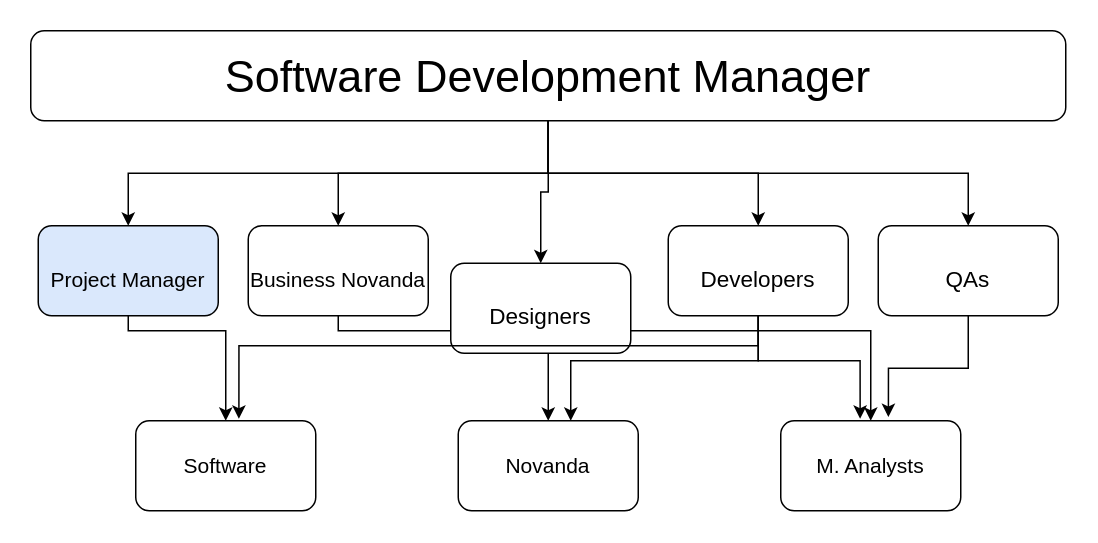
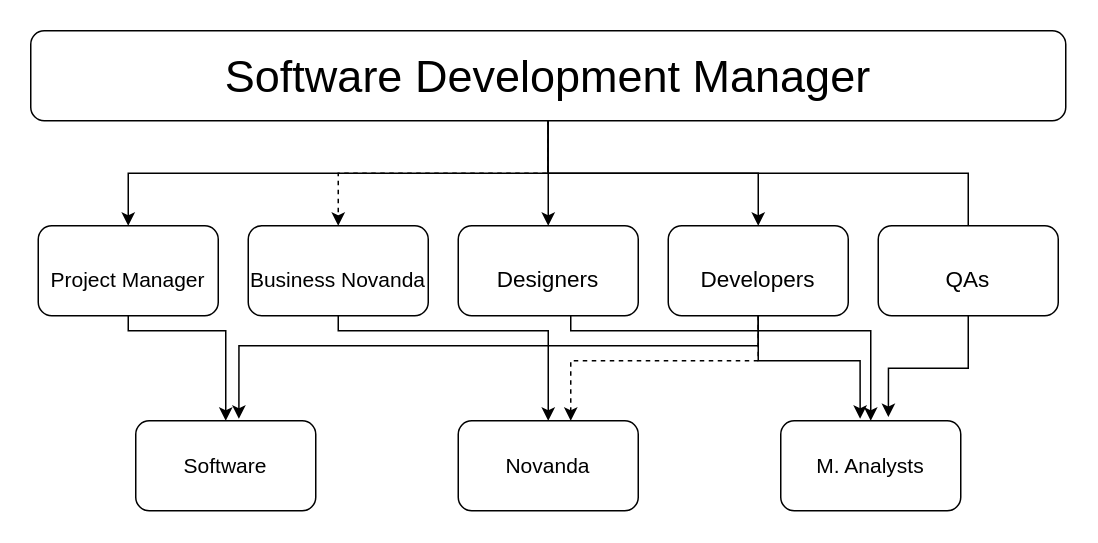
(338, 196) -> (338, 196)
(968, 214) -> (968, 218)
(128, 271) -> (128, 271)
(541, 308) -> (548, 271)
(640, 361) -> (640, 361)
